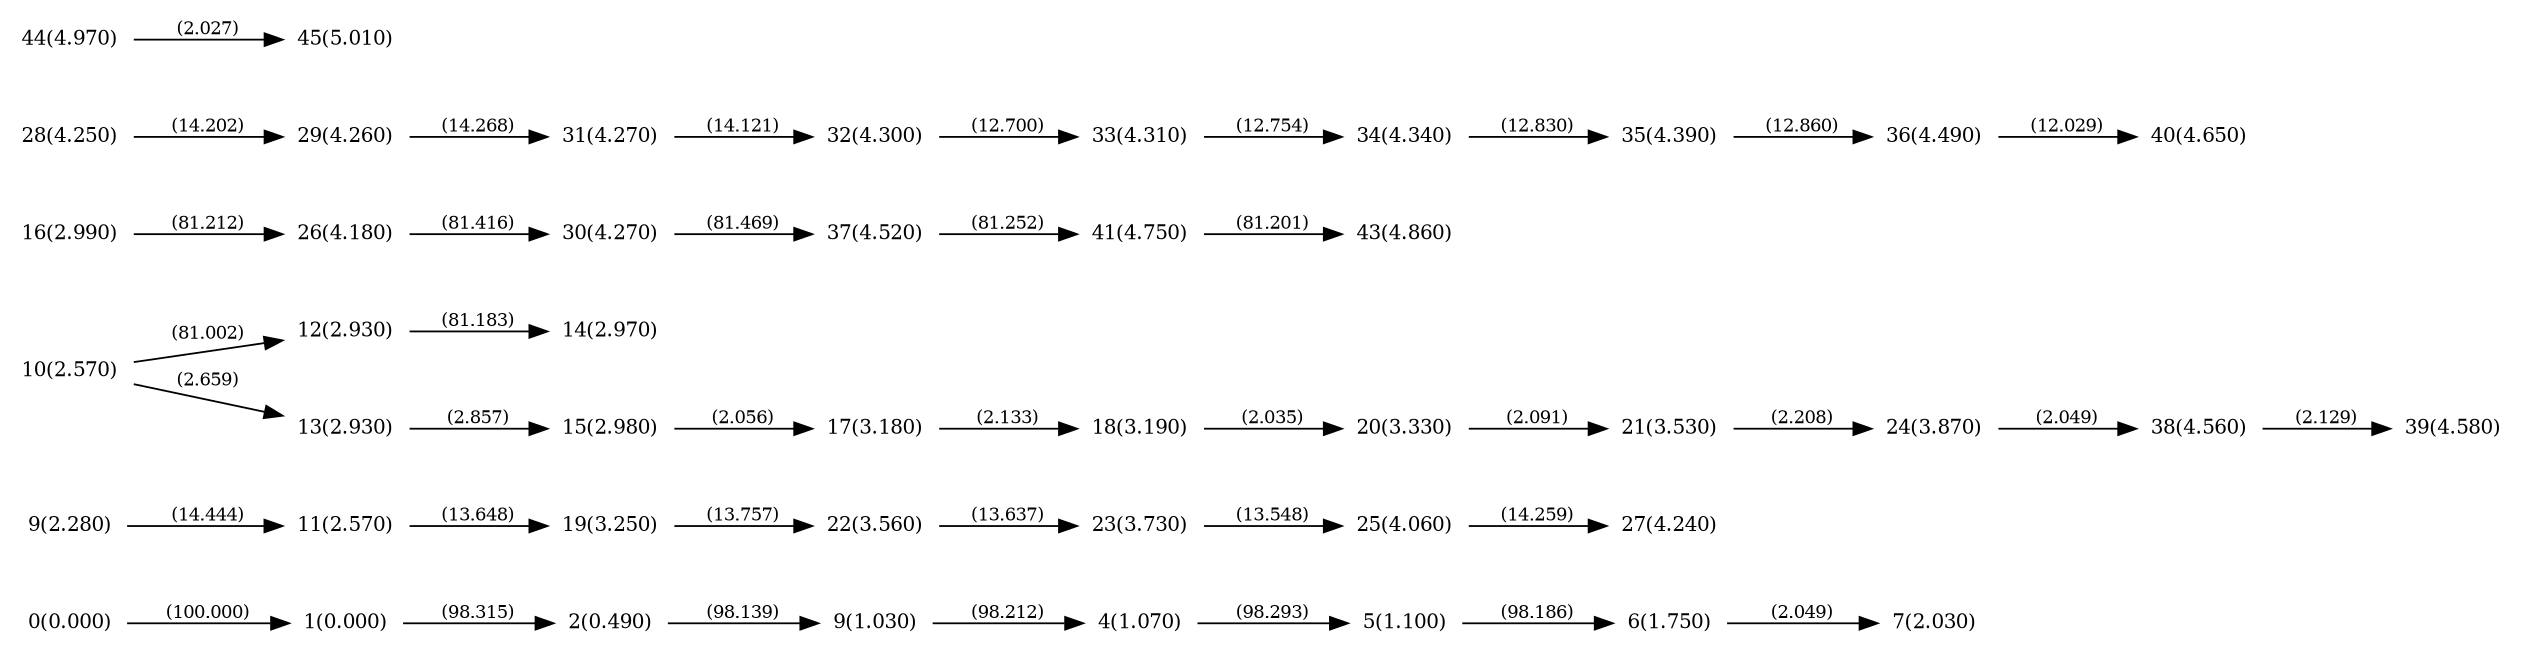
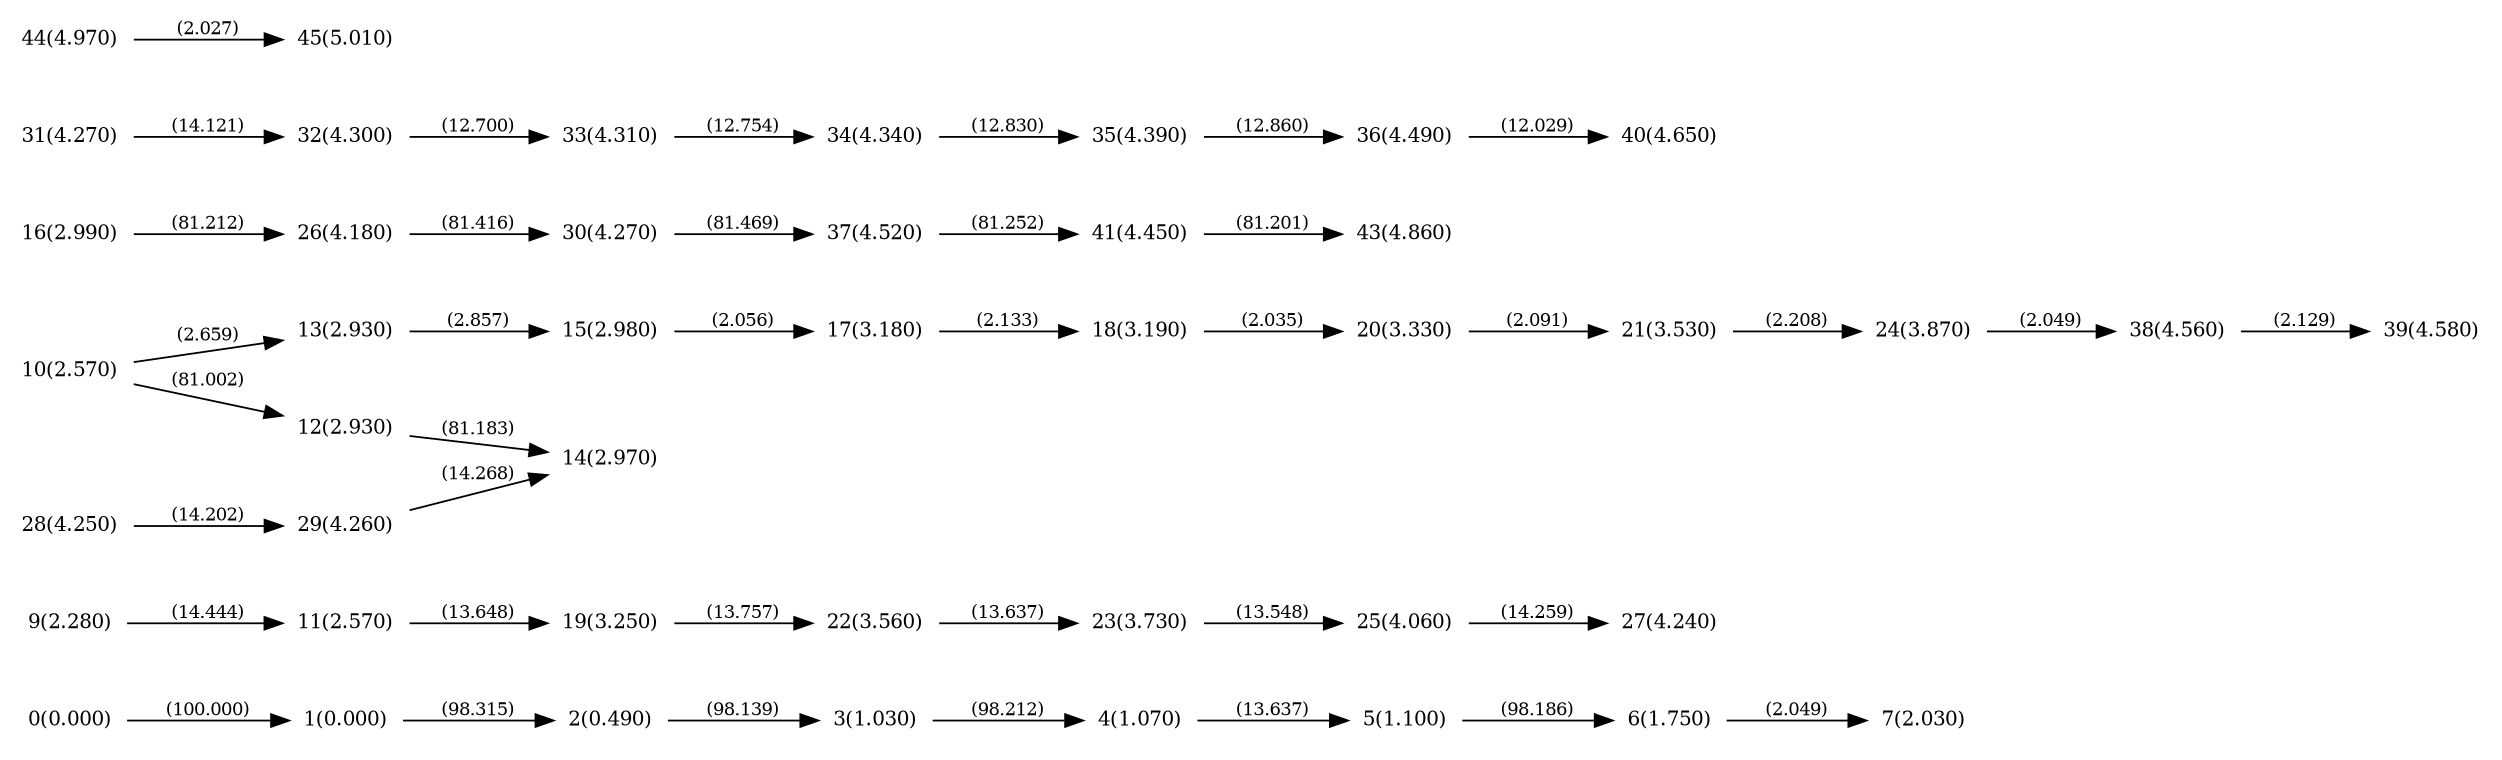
(469, 137) -> (470, 495)
(1140, 234) -> (1140, 234)
(1273, 613) -> (1273, 711)
(875, 623) -> (875, 721)
